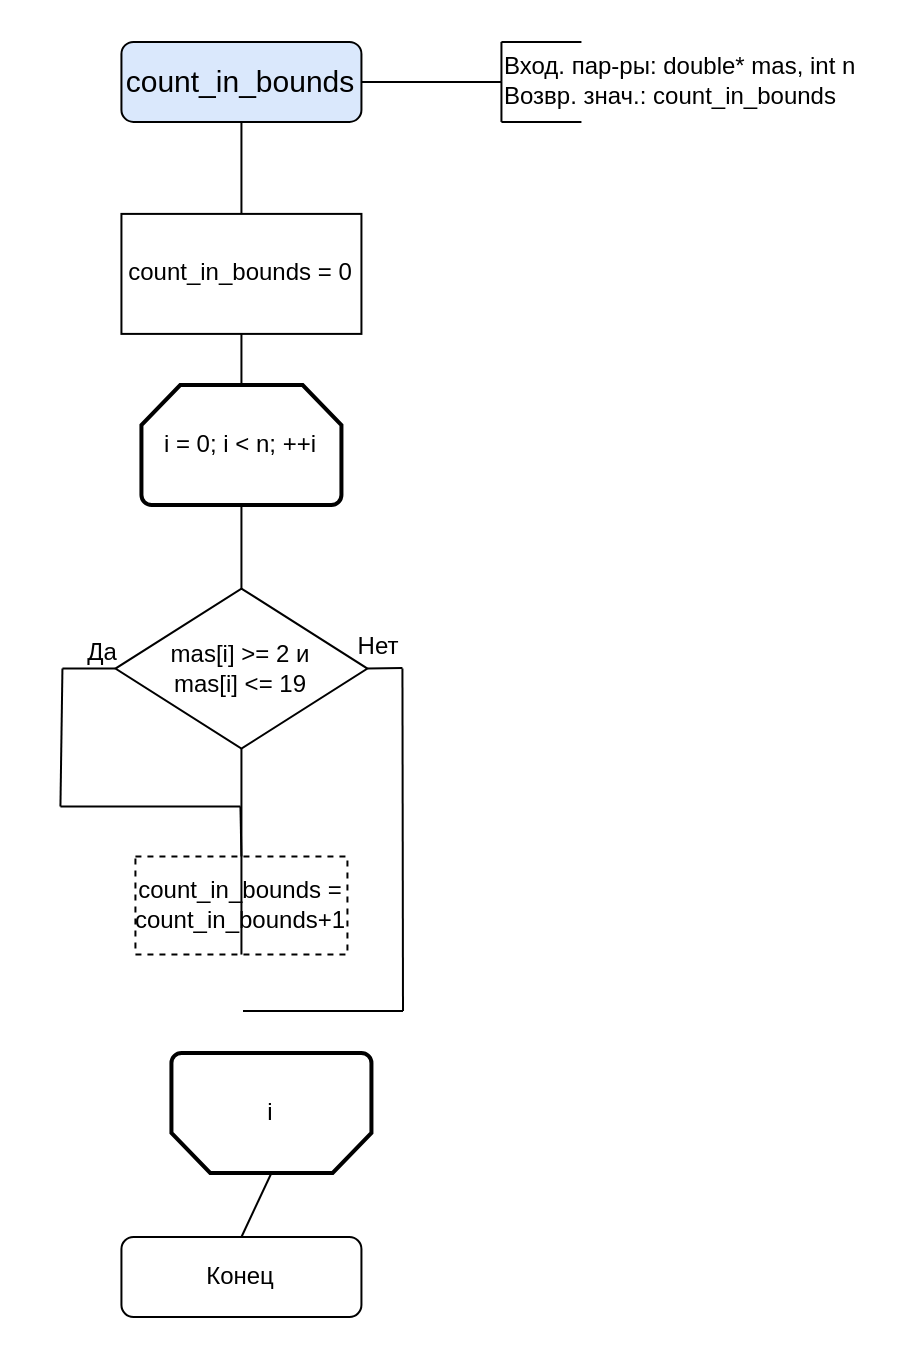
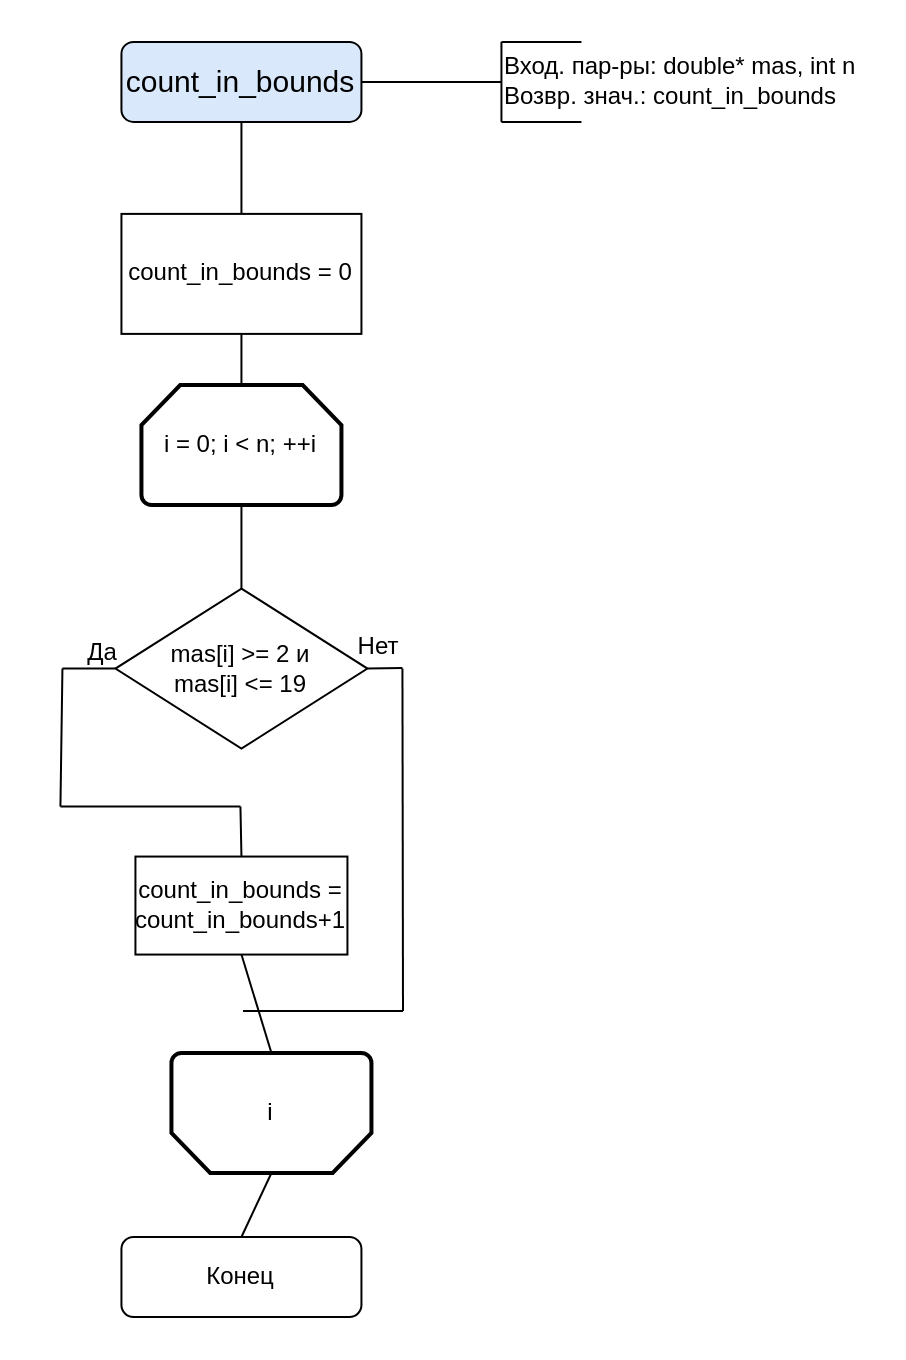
(241, 777) -> (249, 981)
(241, 906) -> (241, 906)
